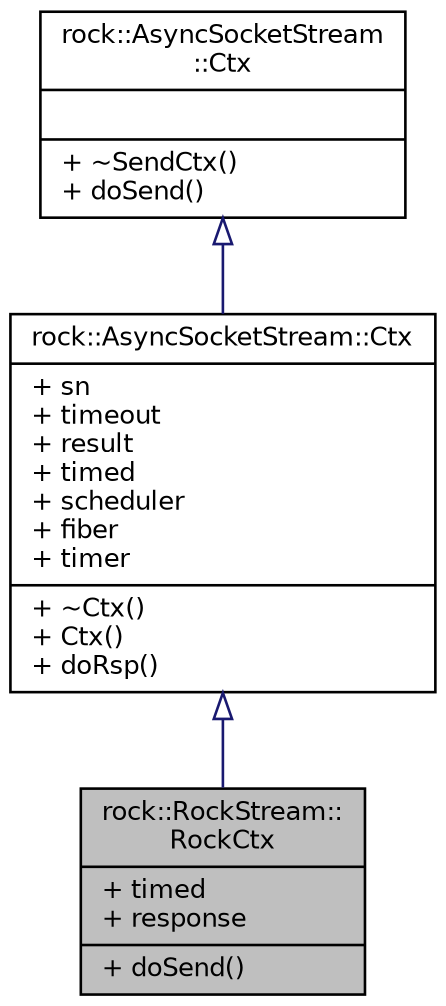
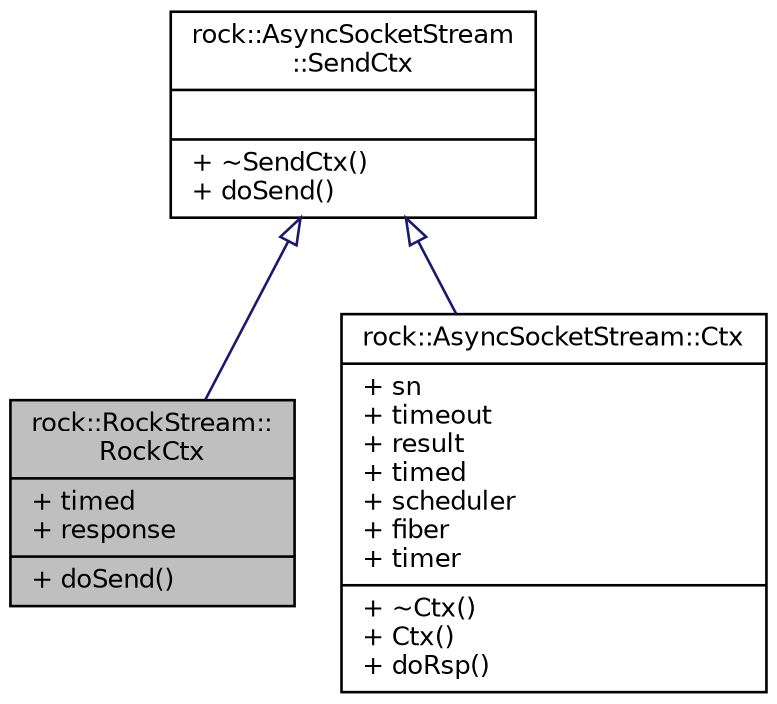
(223, 64) -> (353, 64)
(223, 754) -> (247, 321)
